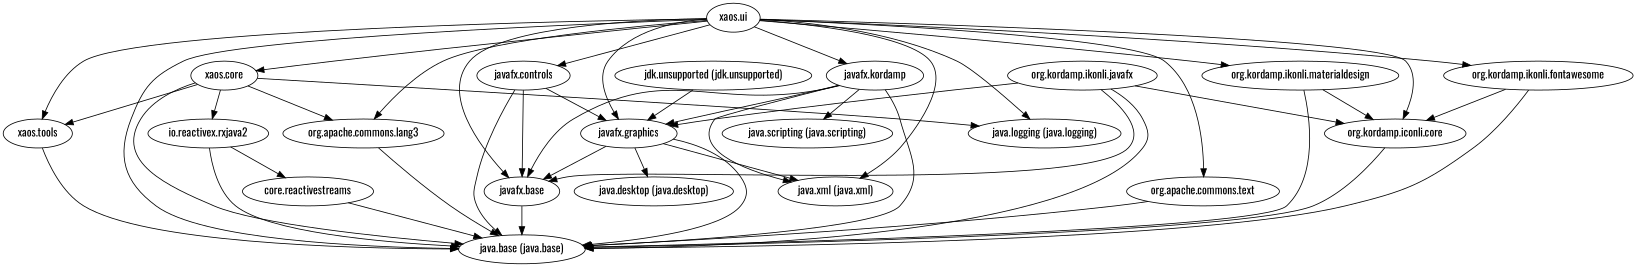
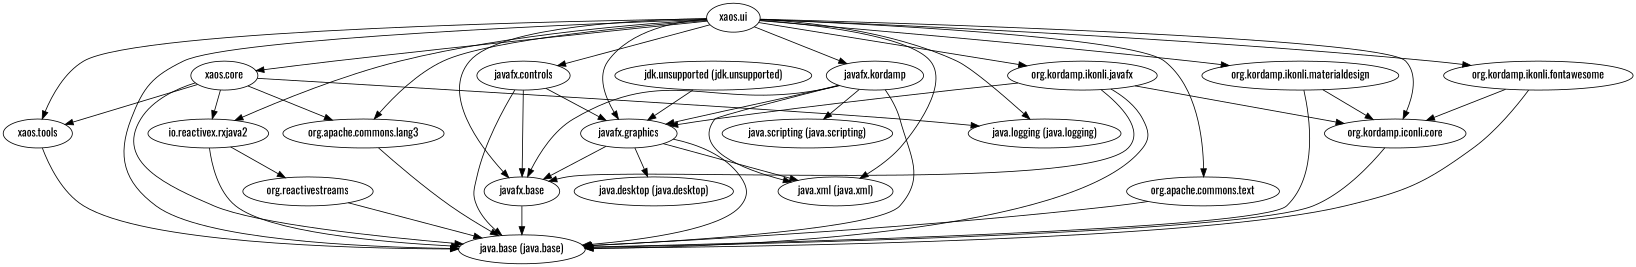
none -> (869, 40)
none -> (423, 56)
(308, 191) -> (308, 191)
